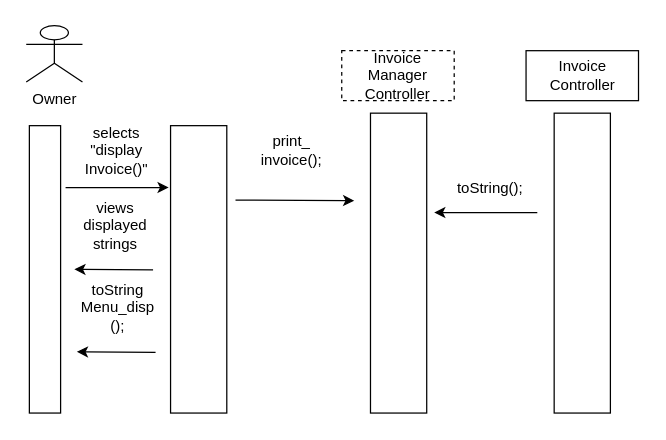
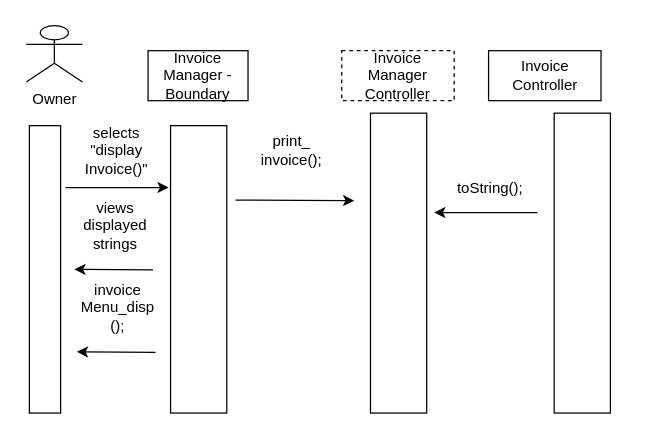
none -> (198, 76)
(583, 76) -> (545, 76)
(118, 308) -> (118, 308)
